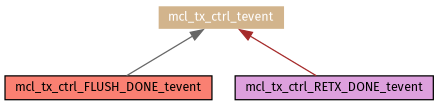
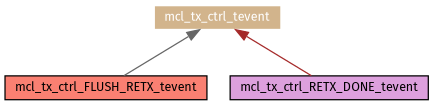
(108, 88) -> (106, 88)
